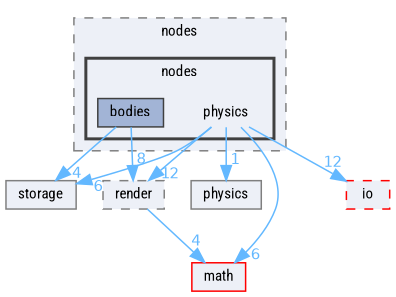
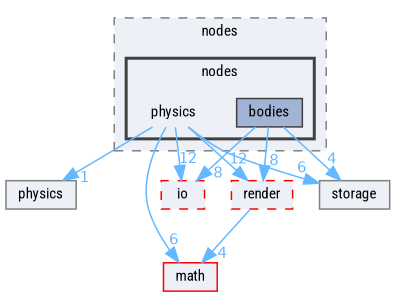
none -> (232, 148)
(134, 195) -> (262, 195)
